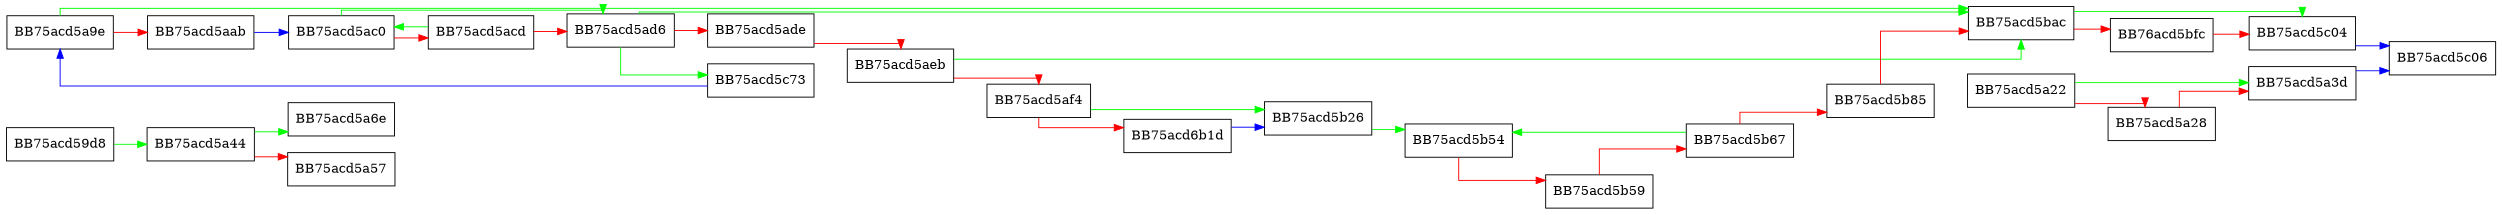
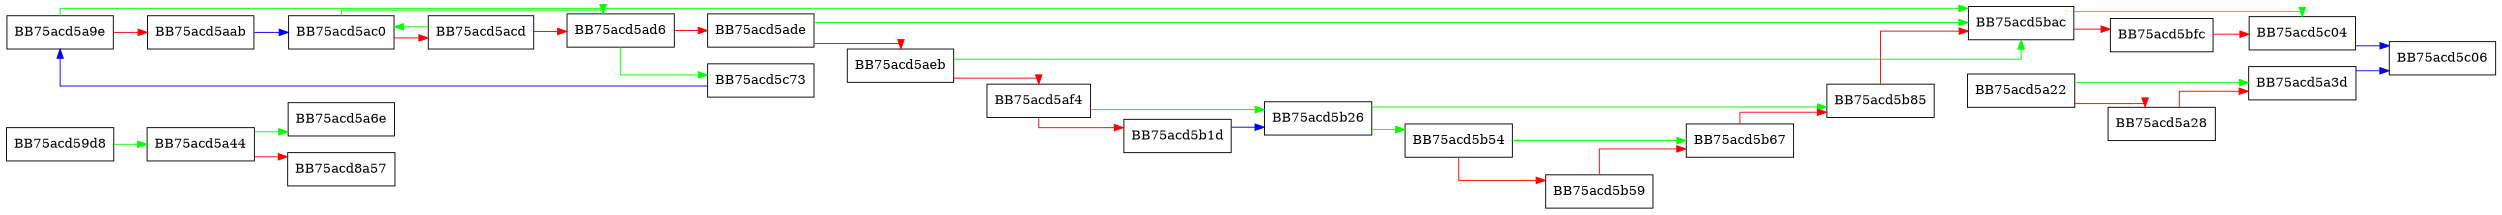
(1298, 12) -> (1387, 23)
(2162, 35) -> (2162, 35)
none -> (1595, 107)
(1604, 132) -> (1595, 141)
(1178, 136) -> (1178, 136)
(341, 169) -> (341, 169)
